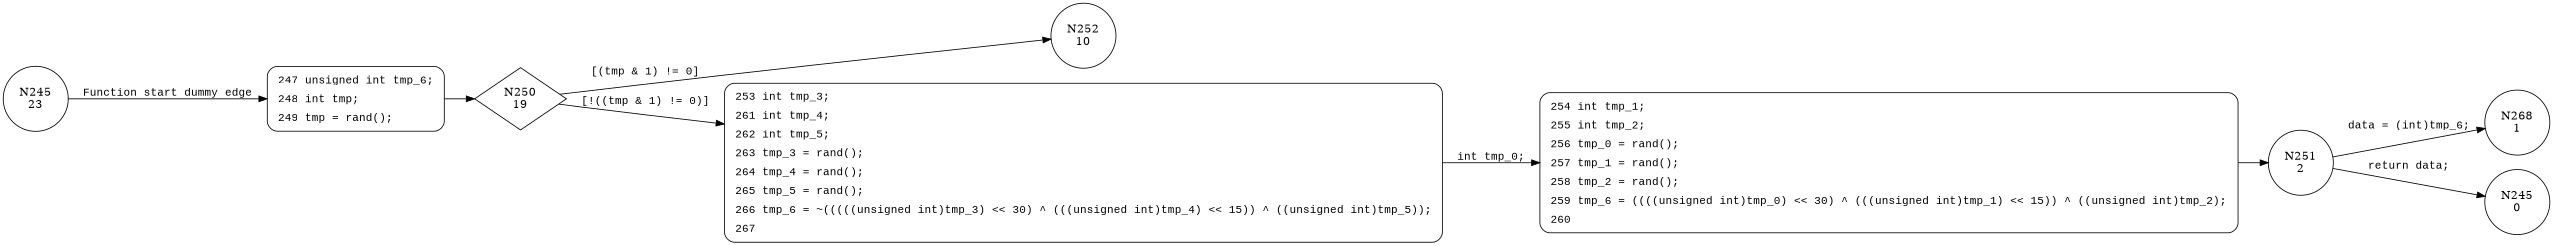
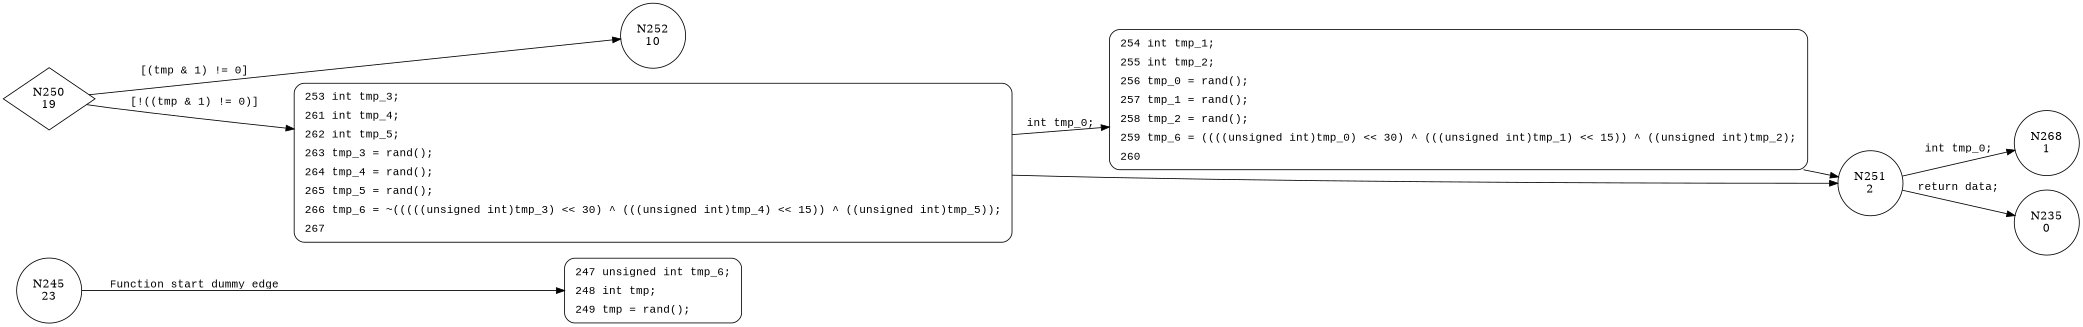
(455, 99) -> none
(2409, 125) -> (1959, 148)
none -> (1421, 182)
(2517, 202) -> (2047, 223)
